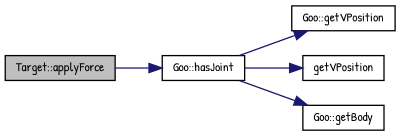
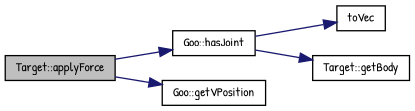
(267, 45) -> (132, 80)
(343, 68) -> (361, 18)
(343, 118) -> (361, 68)
